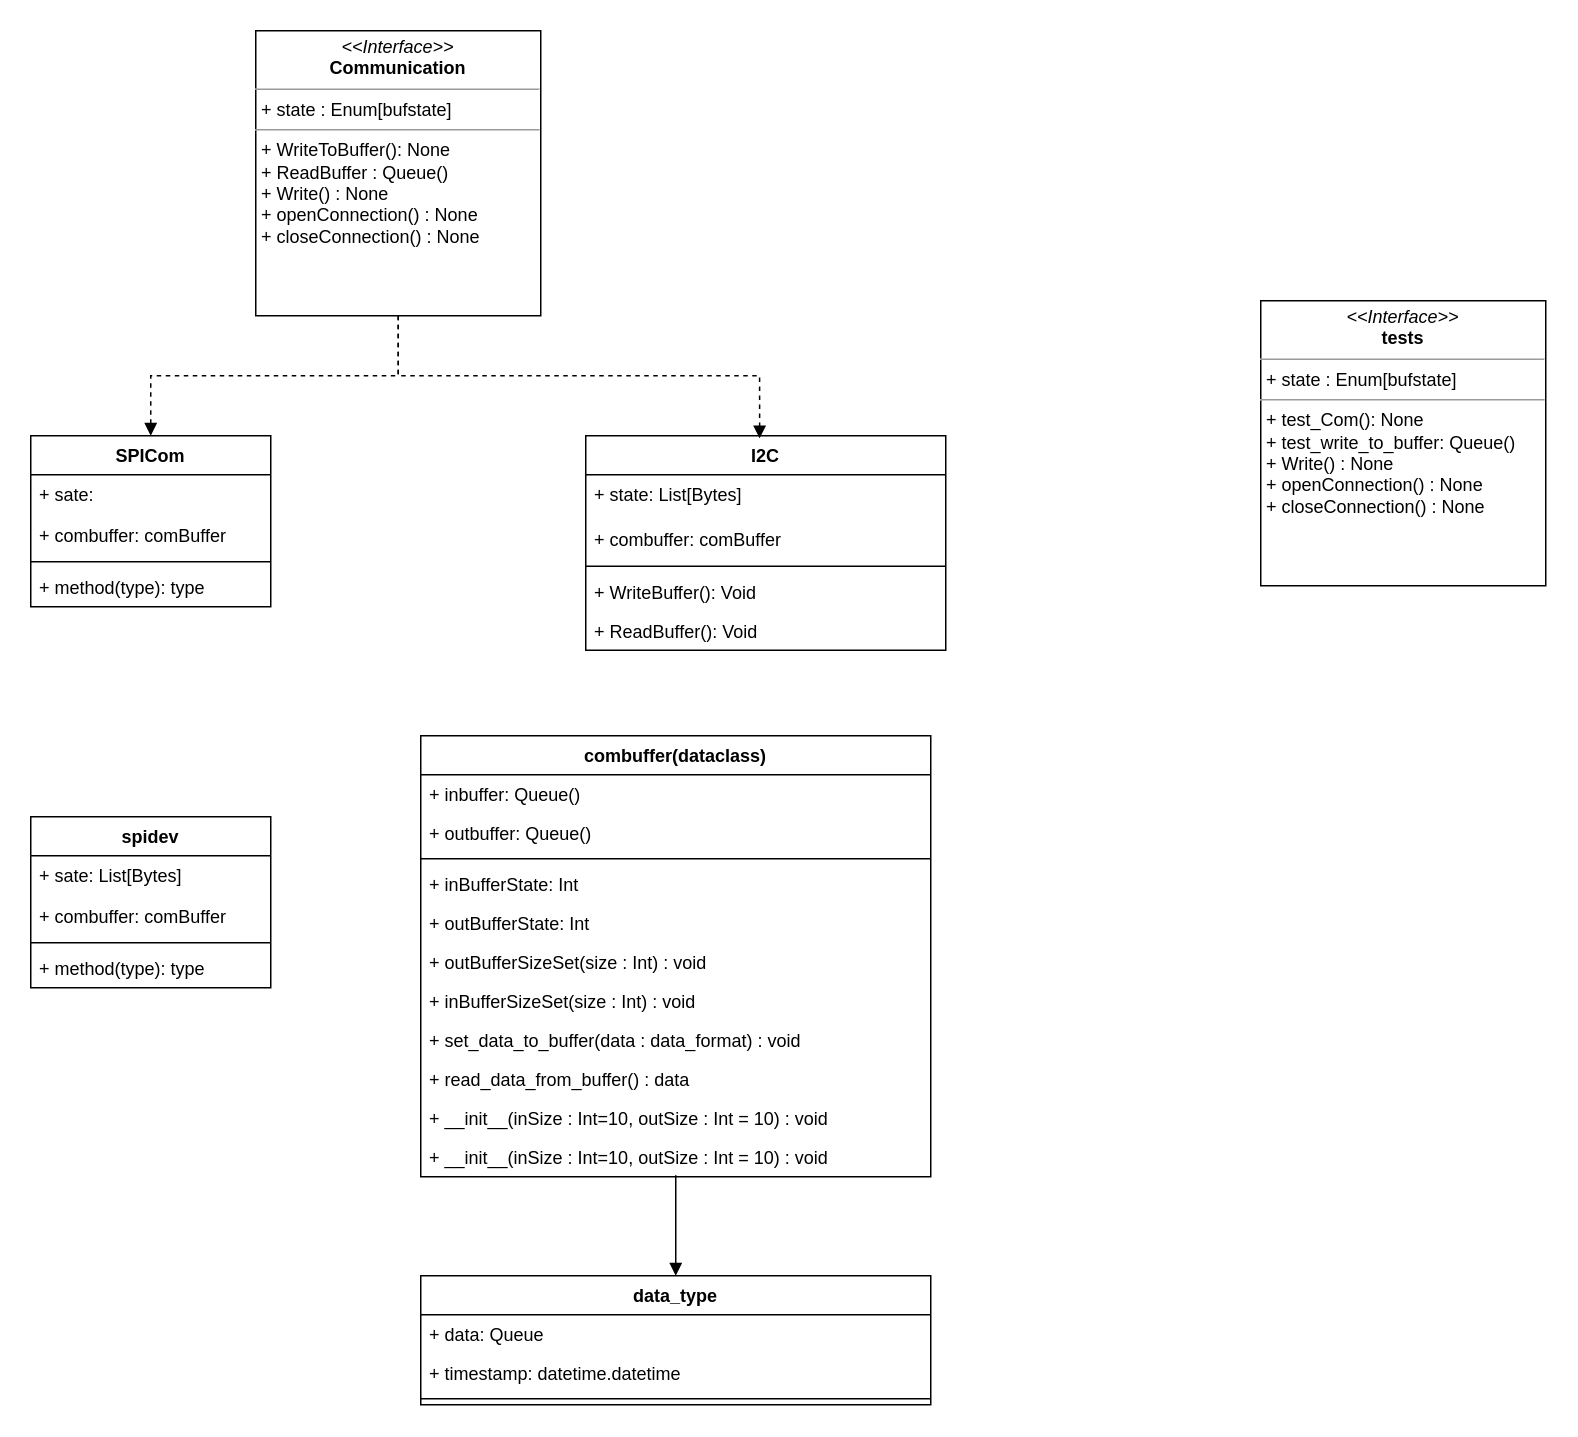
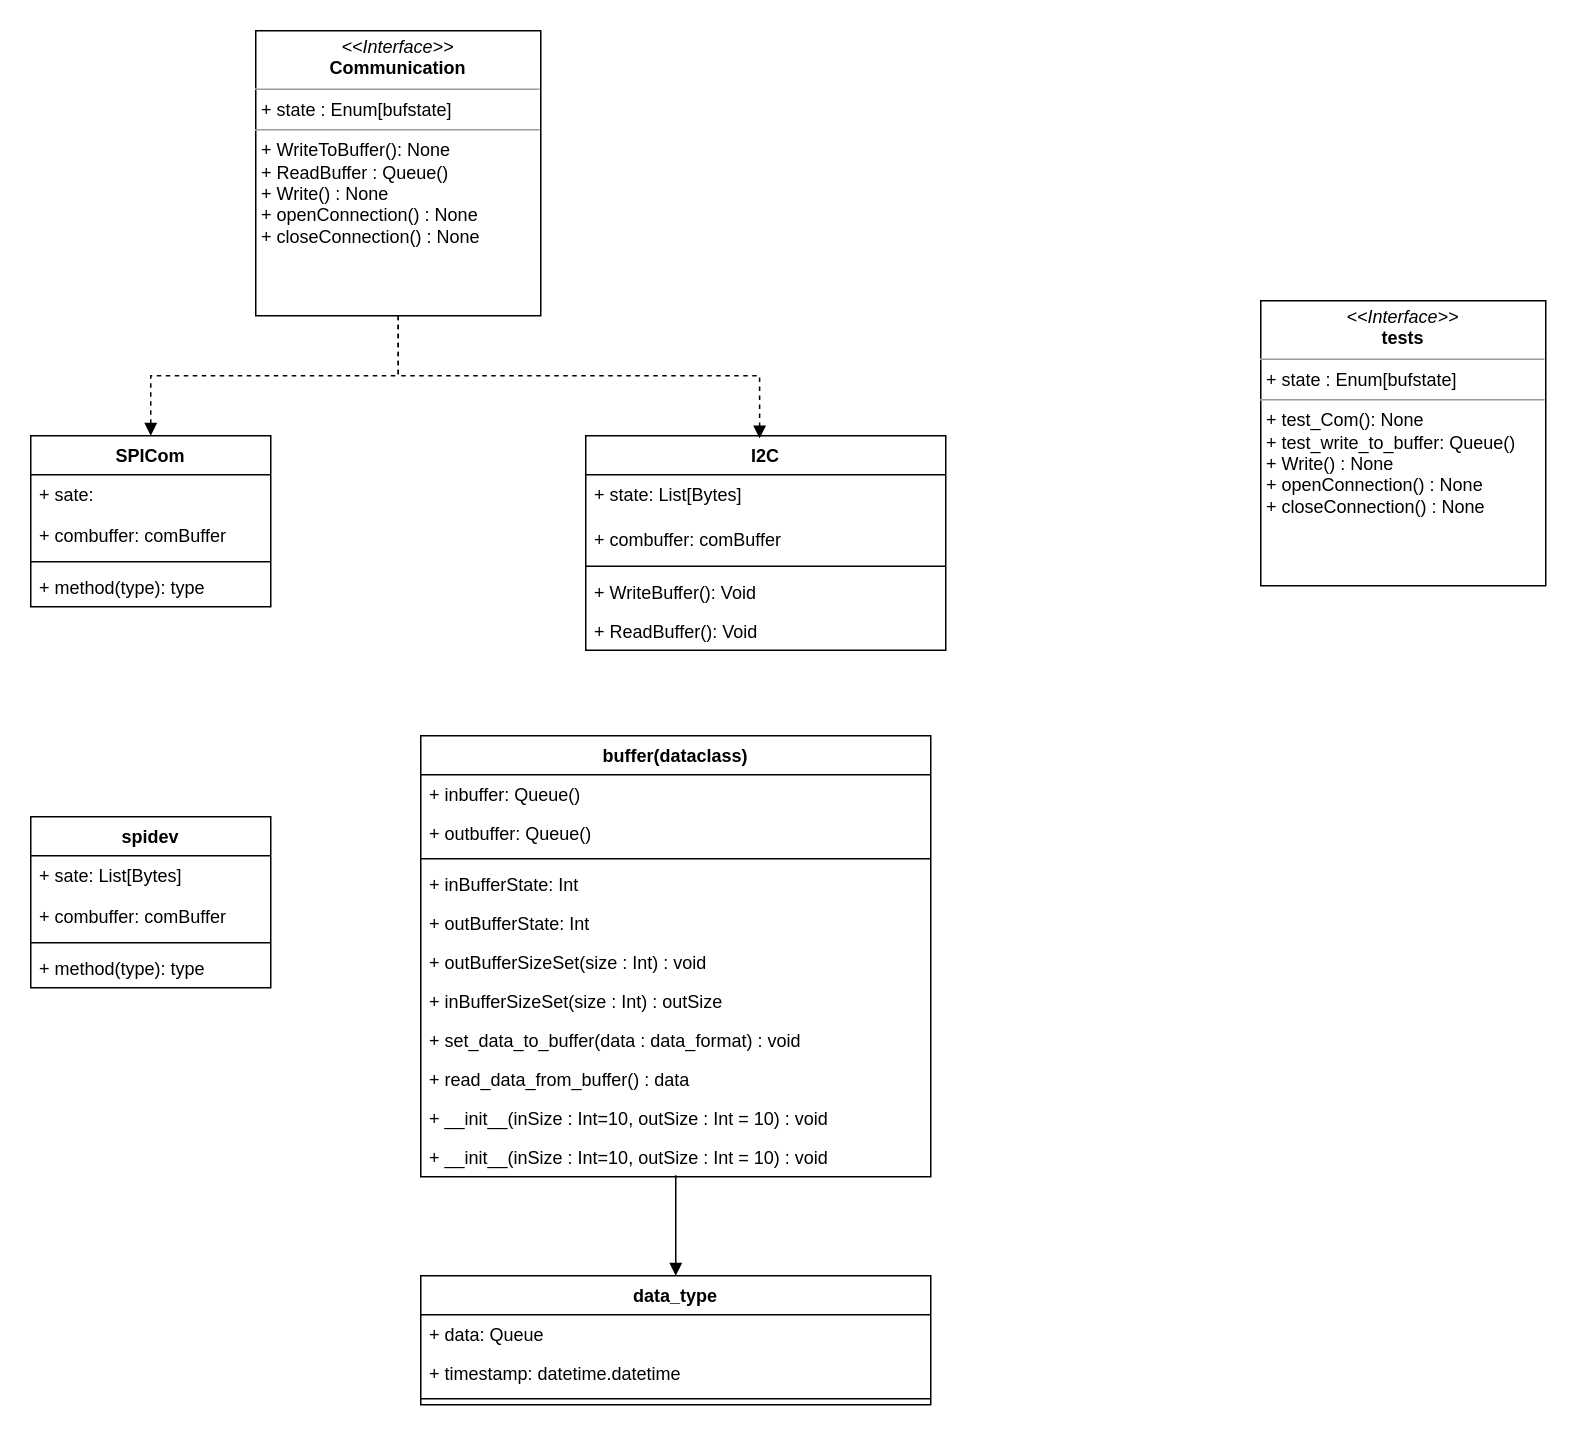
(675, 756) -> (675, 756)
(585, 1002) -> (600, 1002)
